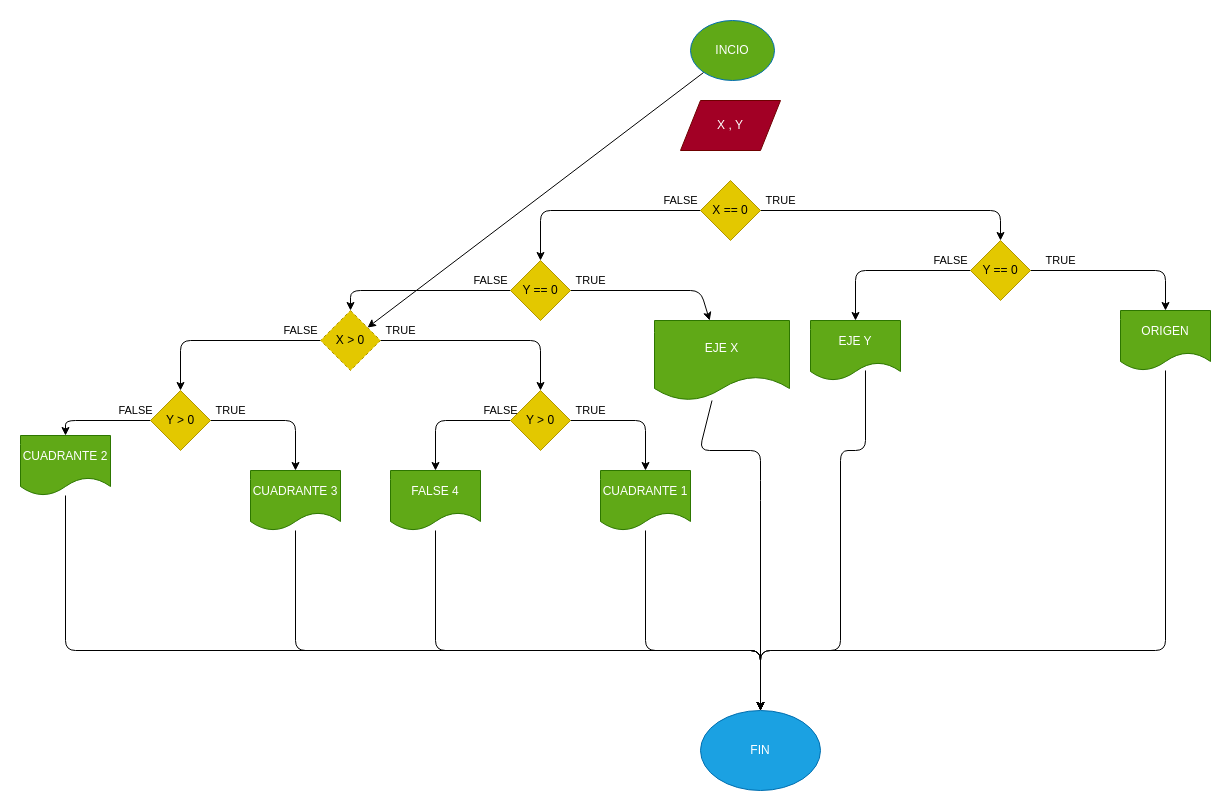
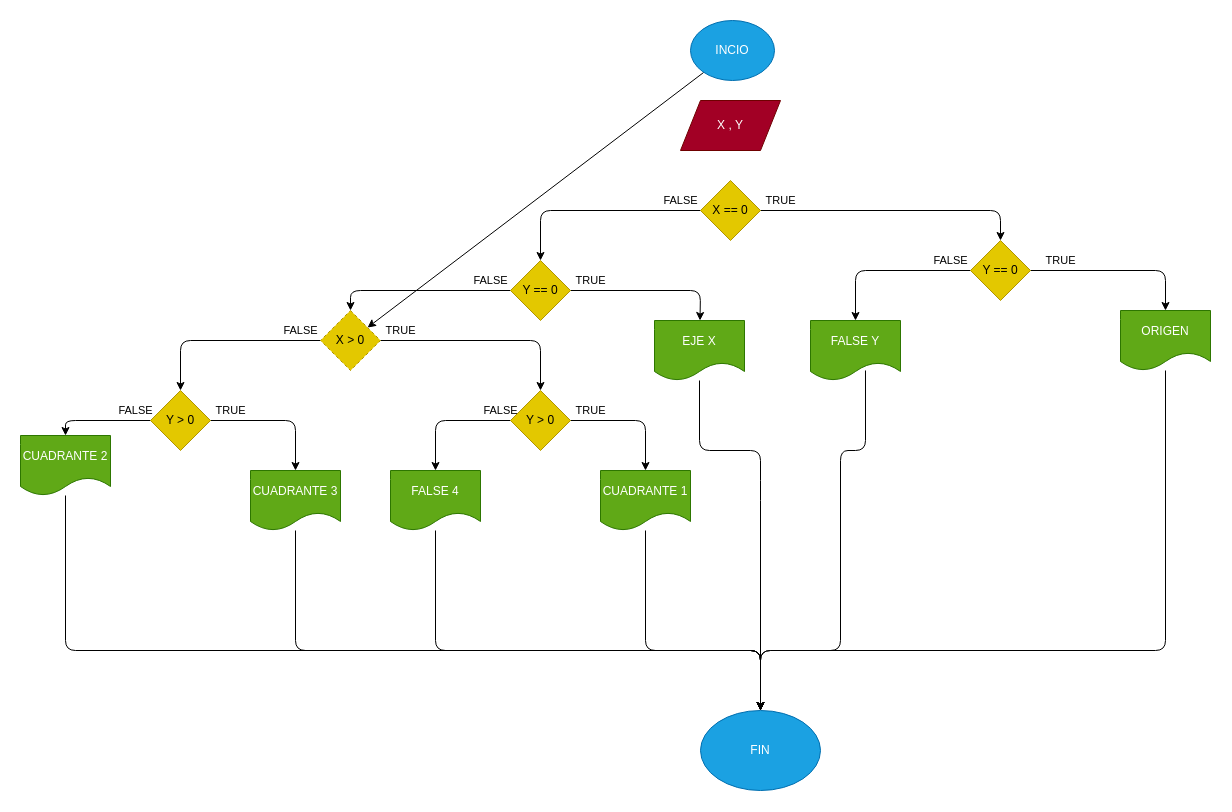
(733, 51) -> (733, 51)
(856, 342) -> (856, 342)
(722, 361) -> (700, 351)
